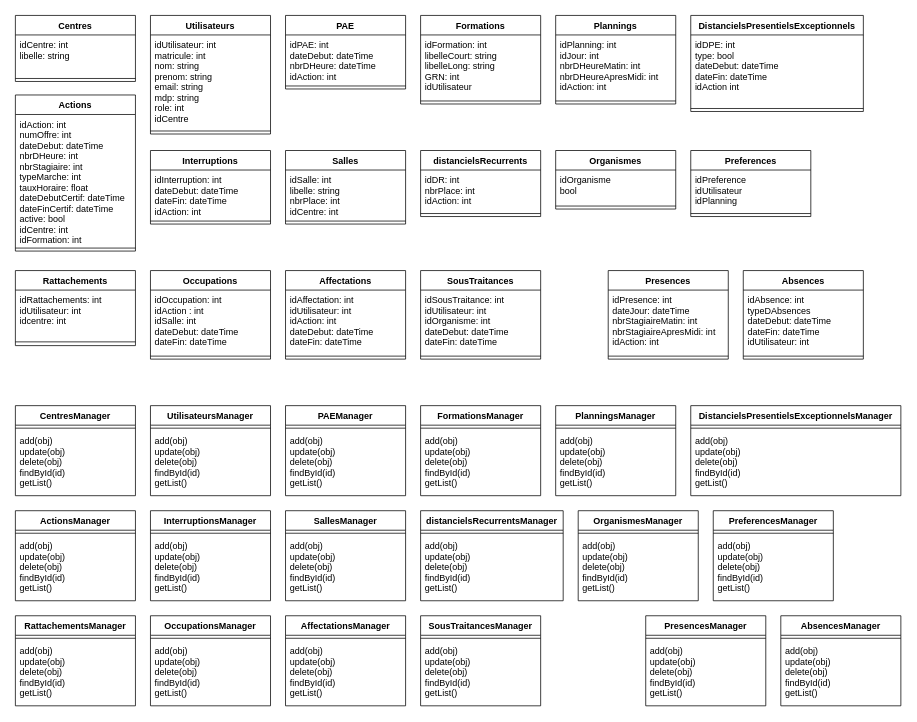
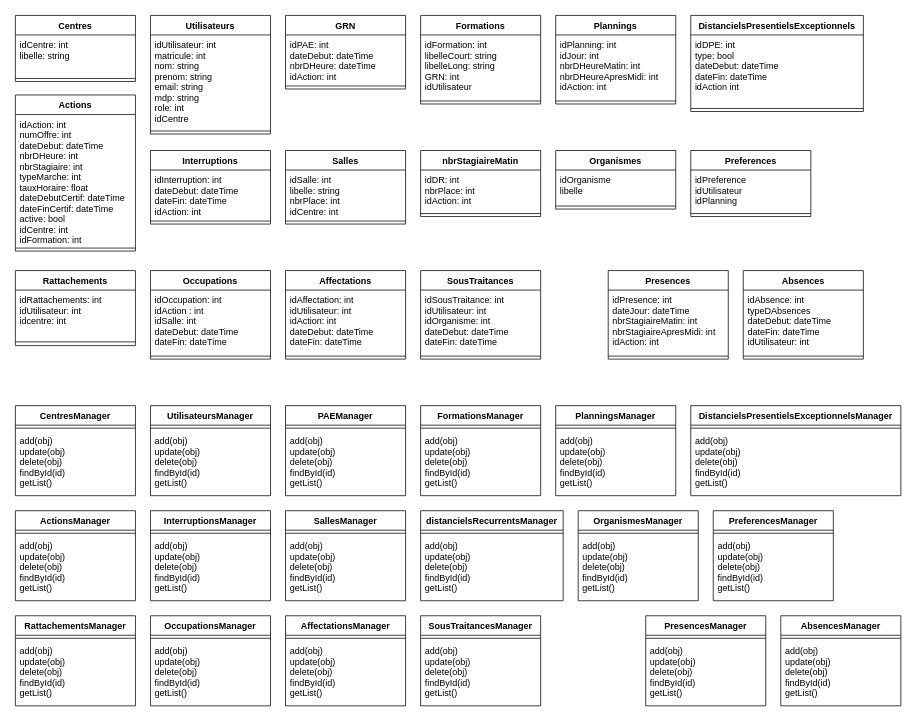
(345, 26) -> (345, 26)
(480, 161) -> (480, 161)
(585, 180) -> (585, 180)
